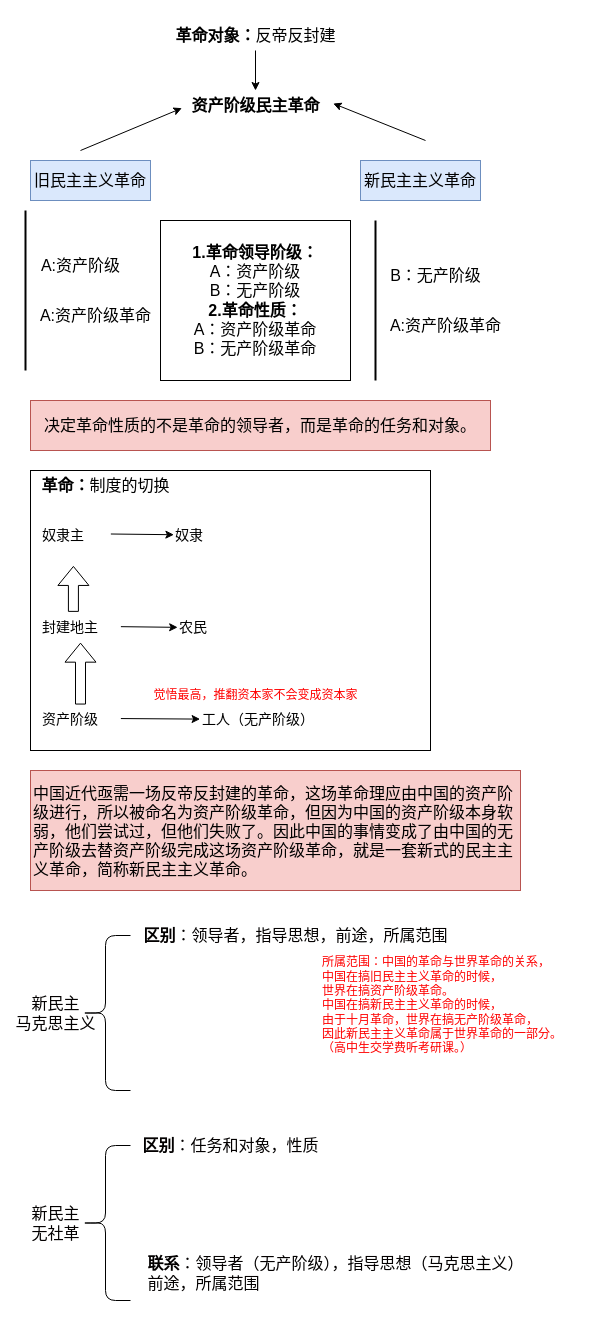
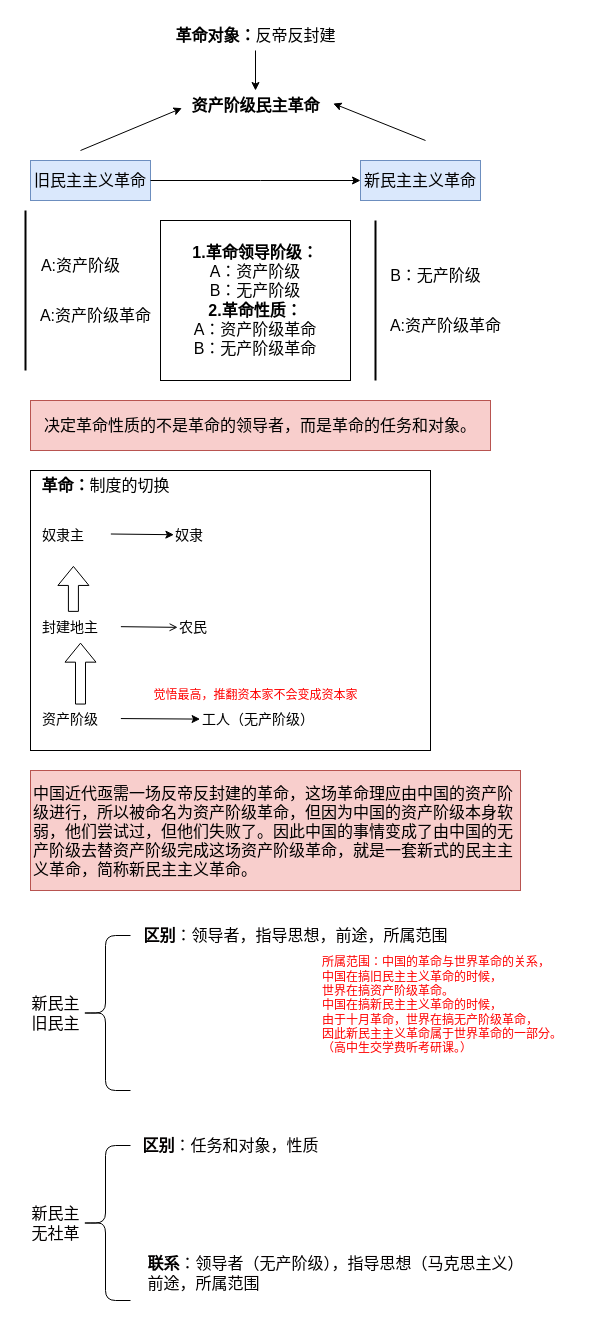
none -> (252, 181)
(169, 627) -> (171, 627)
(56, 1014) -> (56, 1014)
